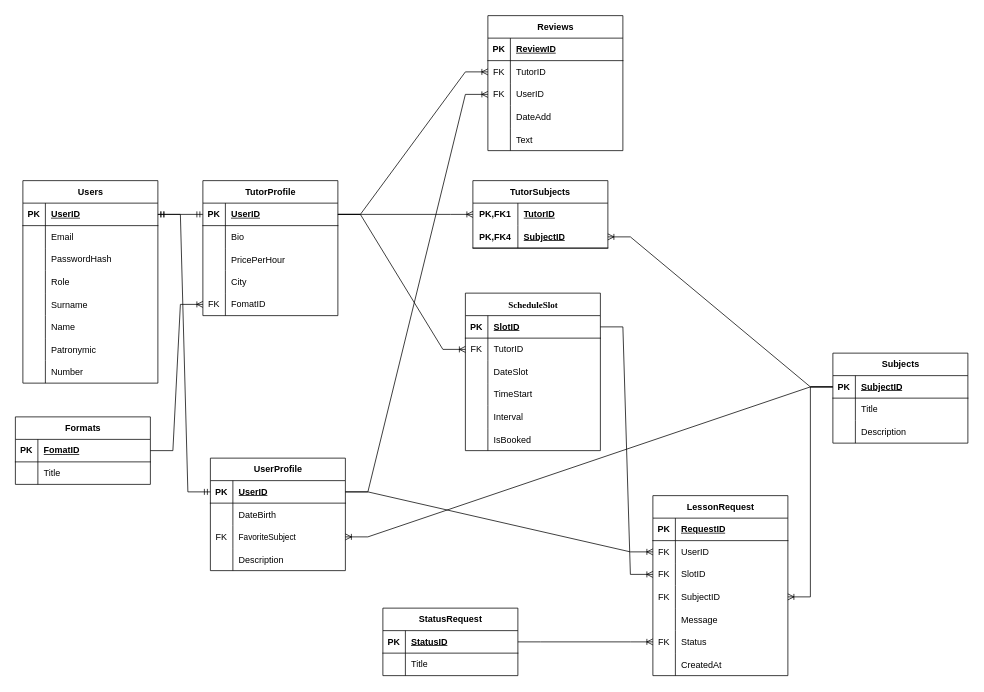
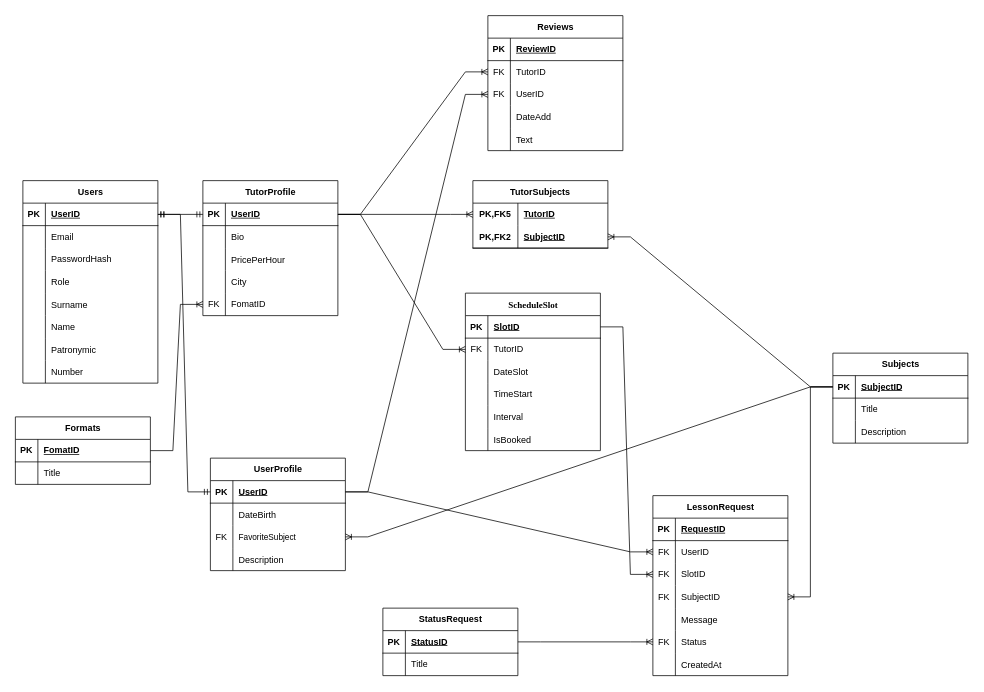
(495, 214) -> (495, 214)
(495, 237) -> (495, 237)
